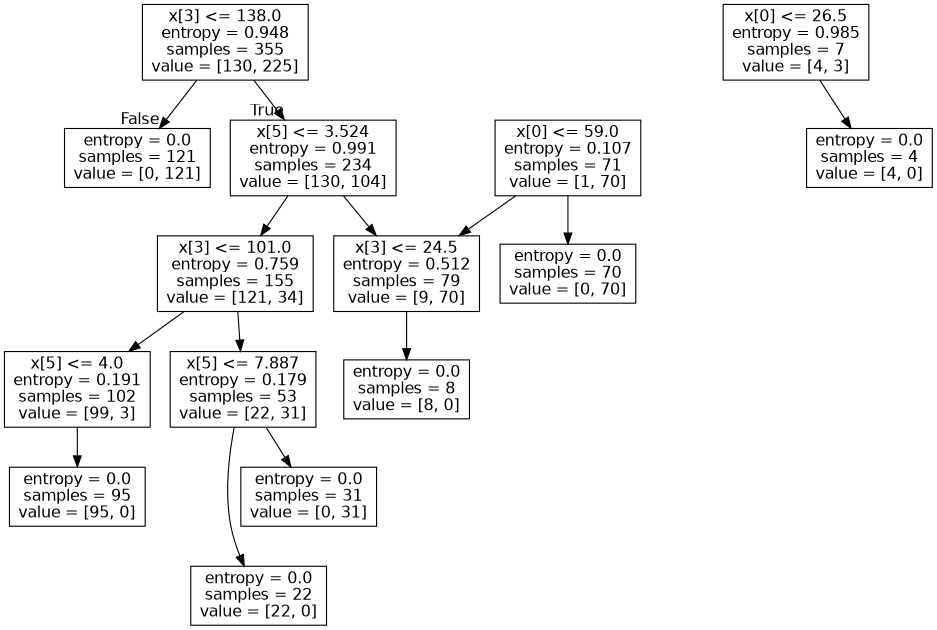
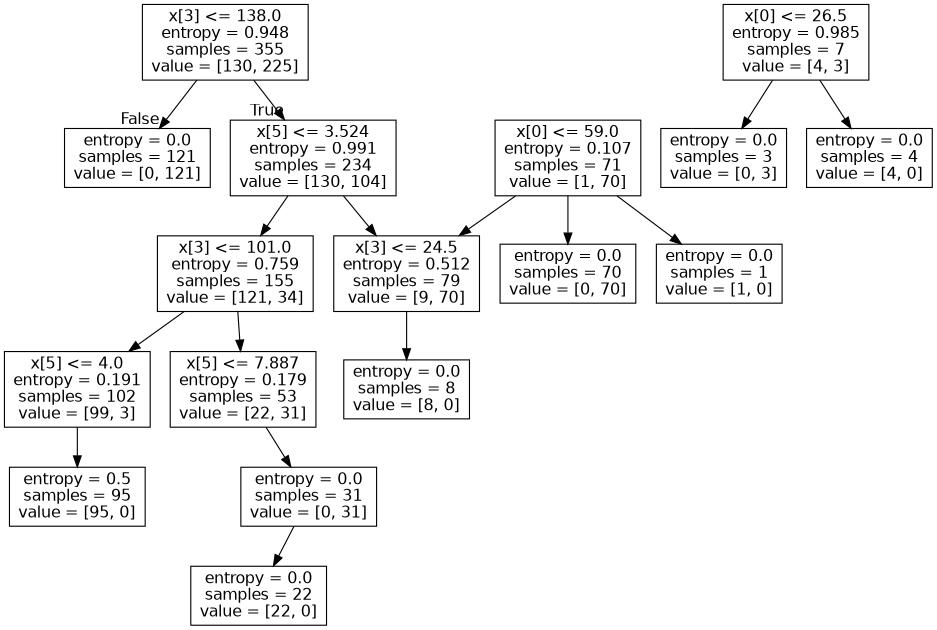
none -> (724, 158)
none -> (719, 274)
(228, 492) -> (286, 541)
(77, 497) -> (77, 497)
